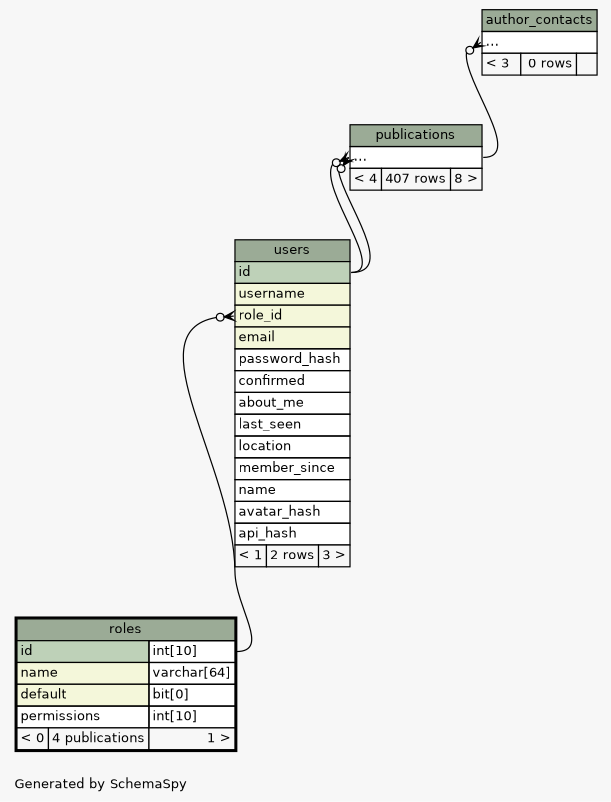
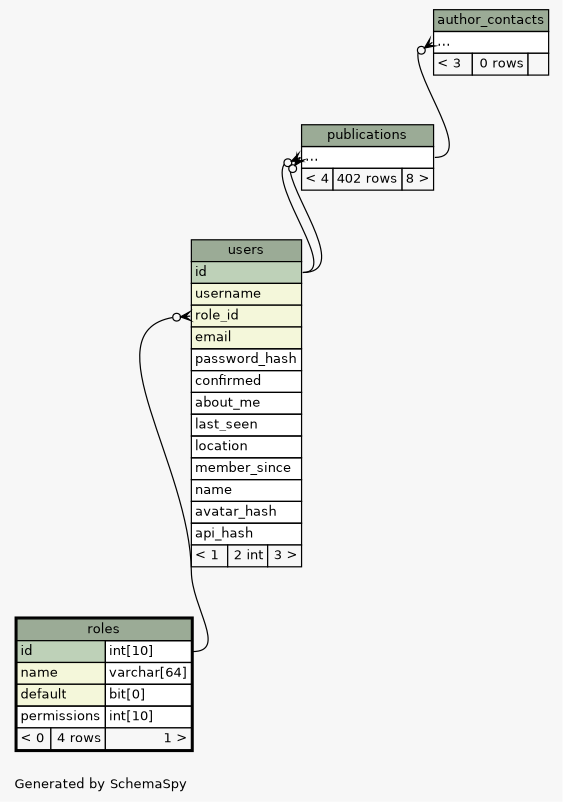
(416, 179) -> (368, 179)
(292, 555) -> (249, 555)
(99, 738) -> (79, 738)
